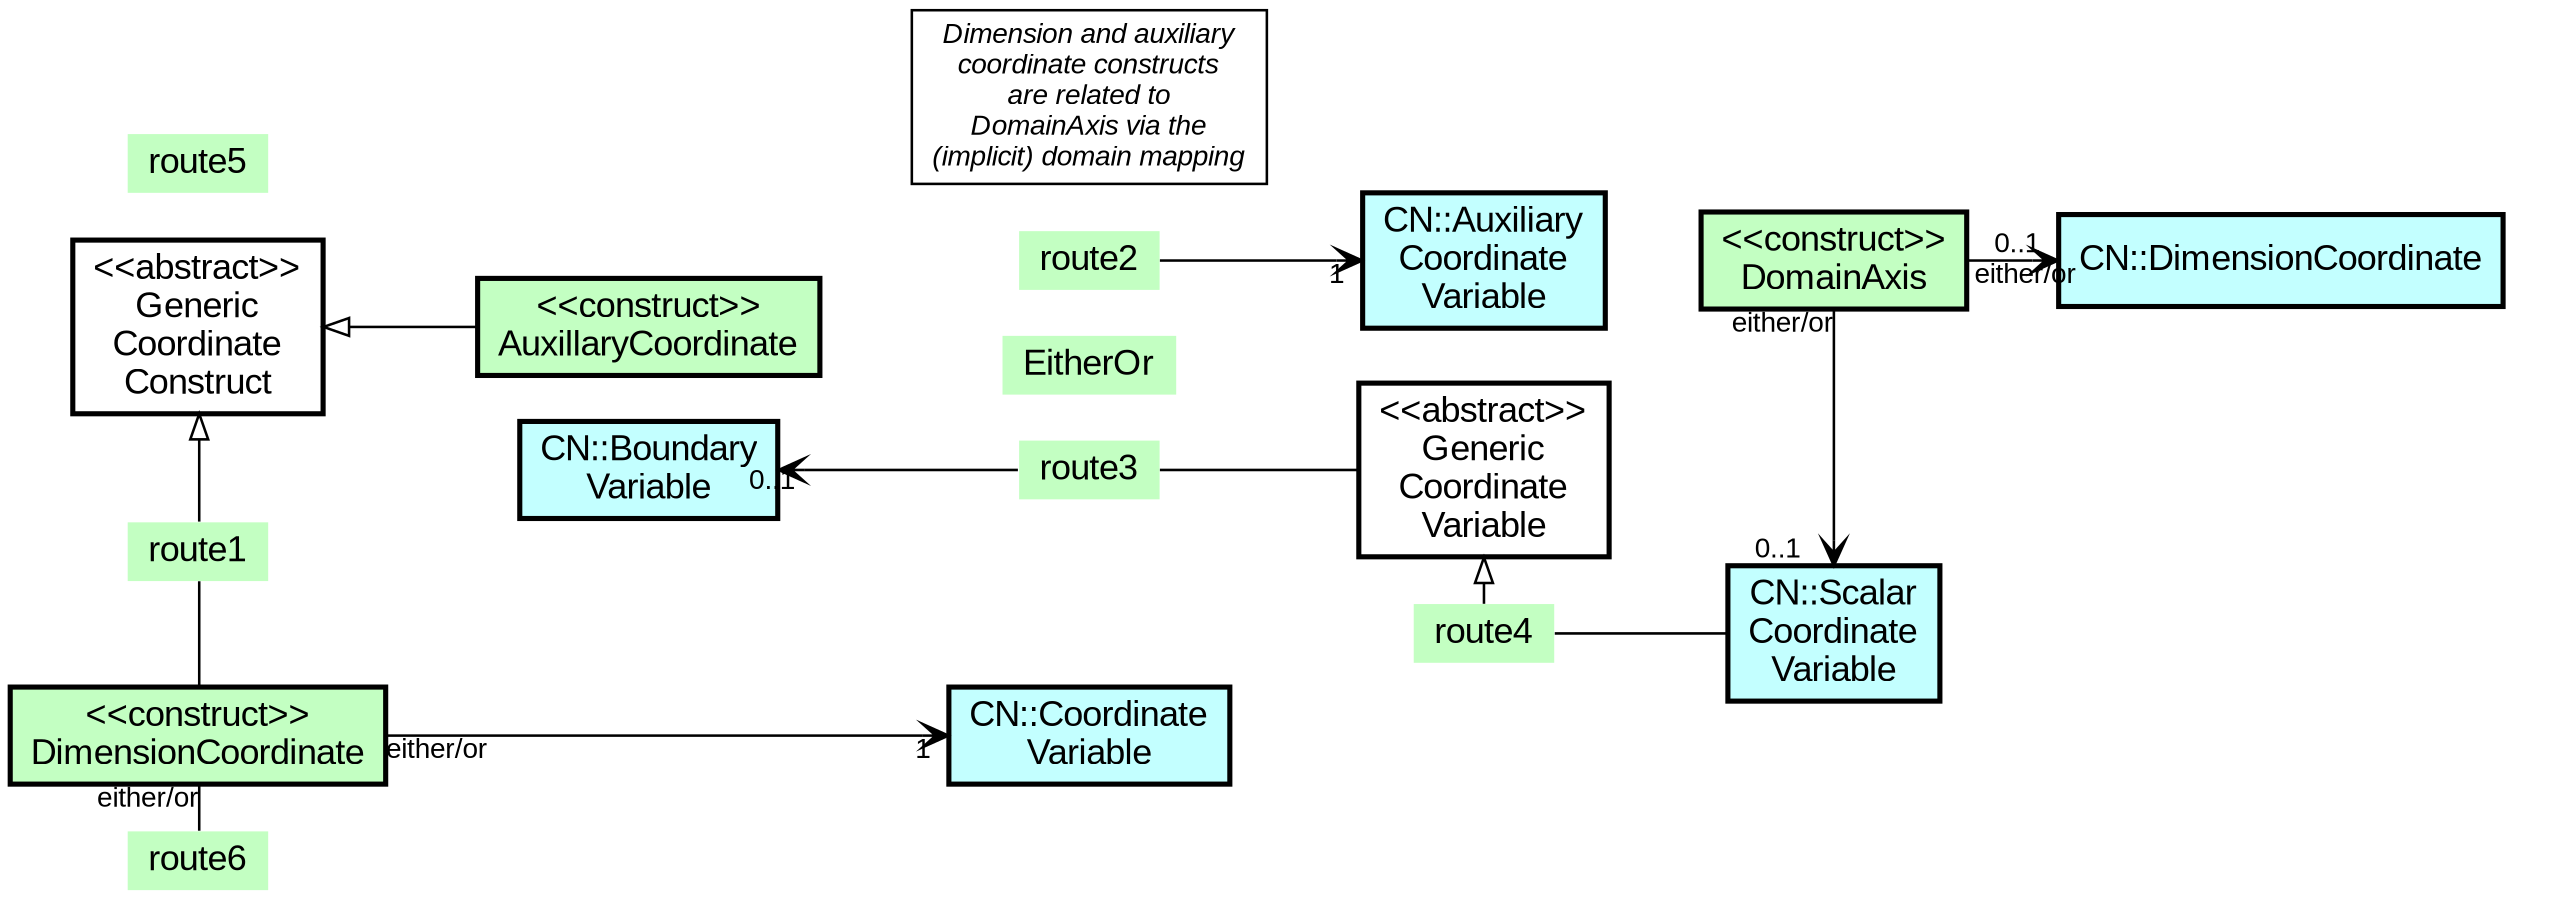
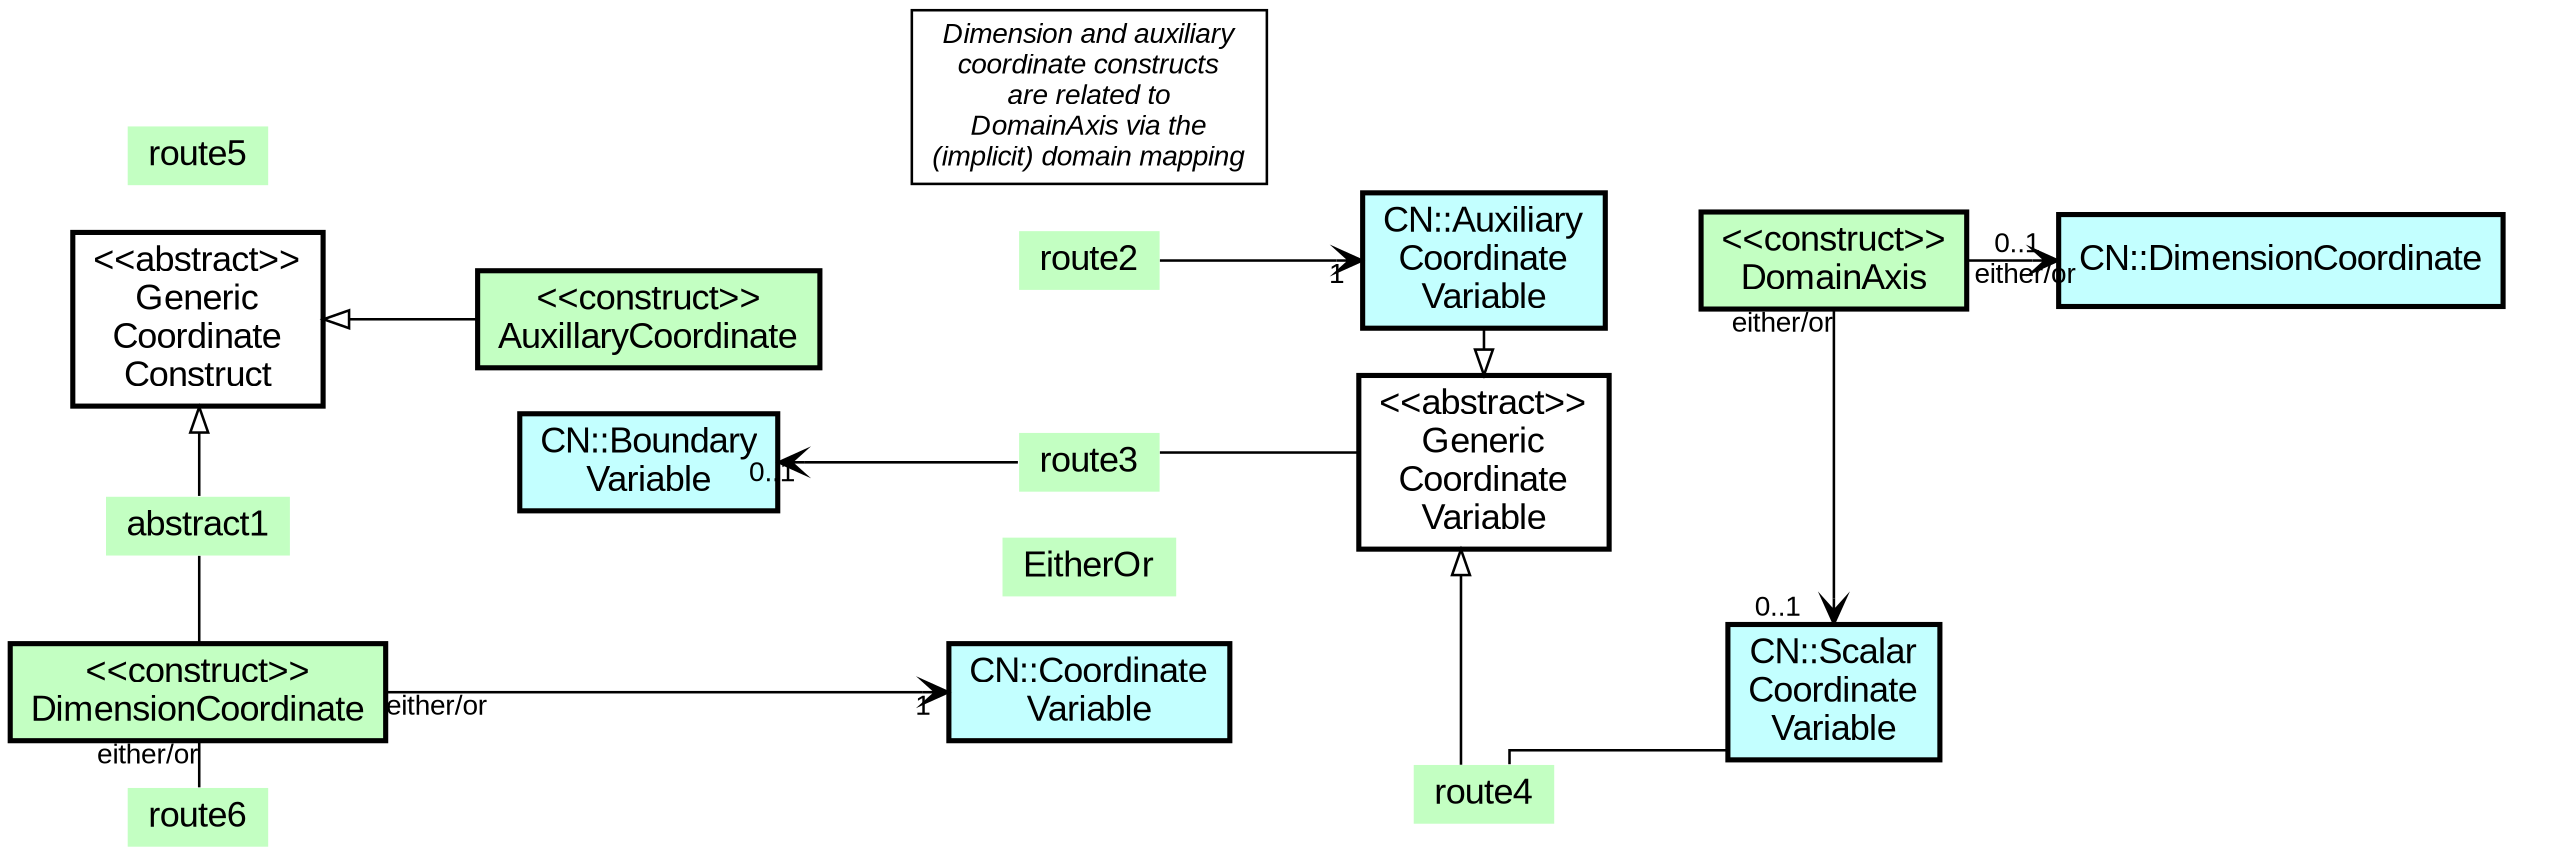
none -> (1484, 339)
(198, 552) -> (198, 526)
